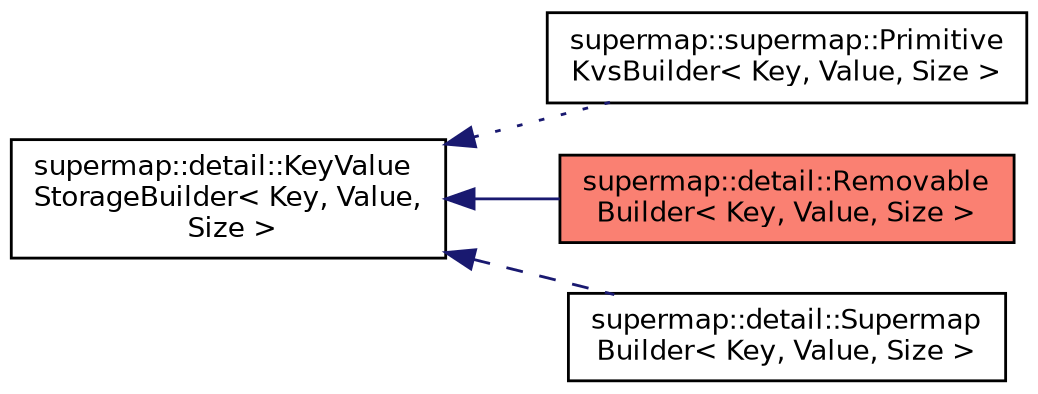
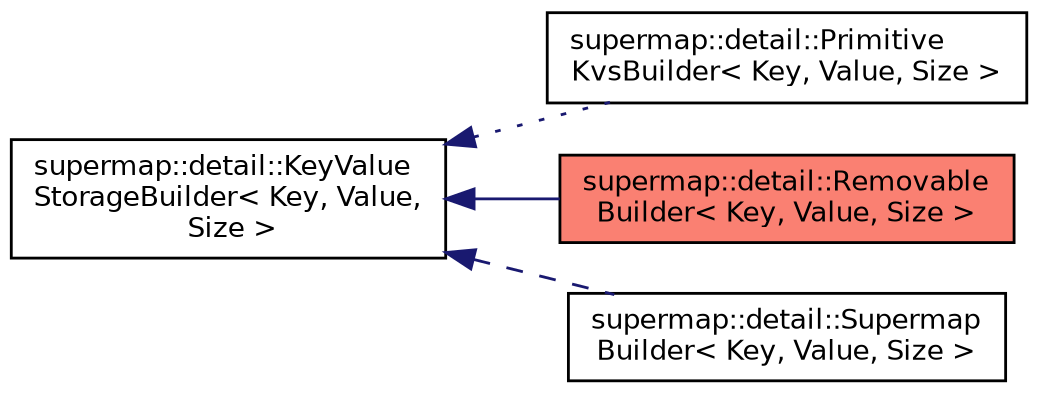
(787, 58) -> (787, 58)
